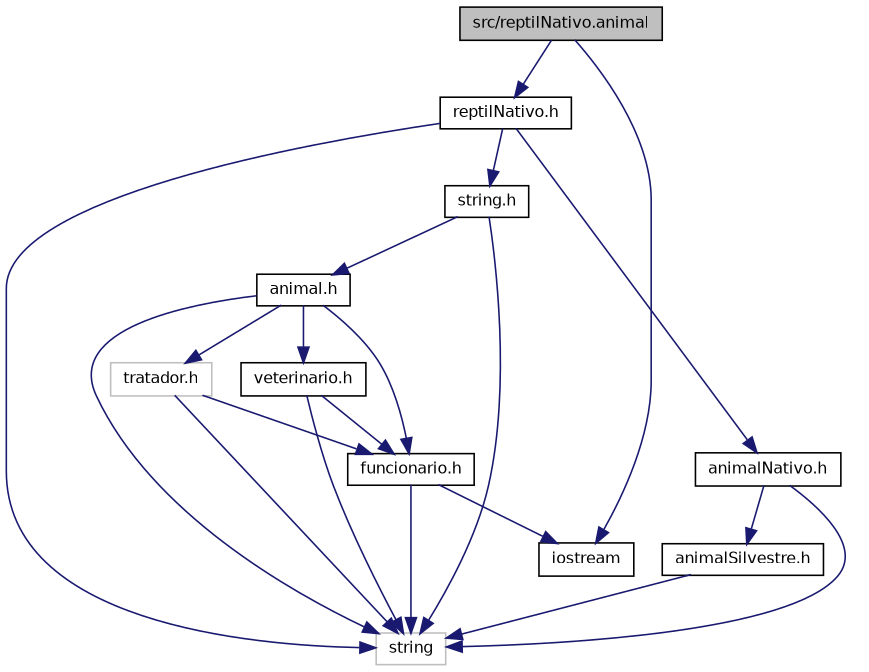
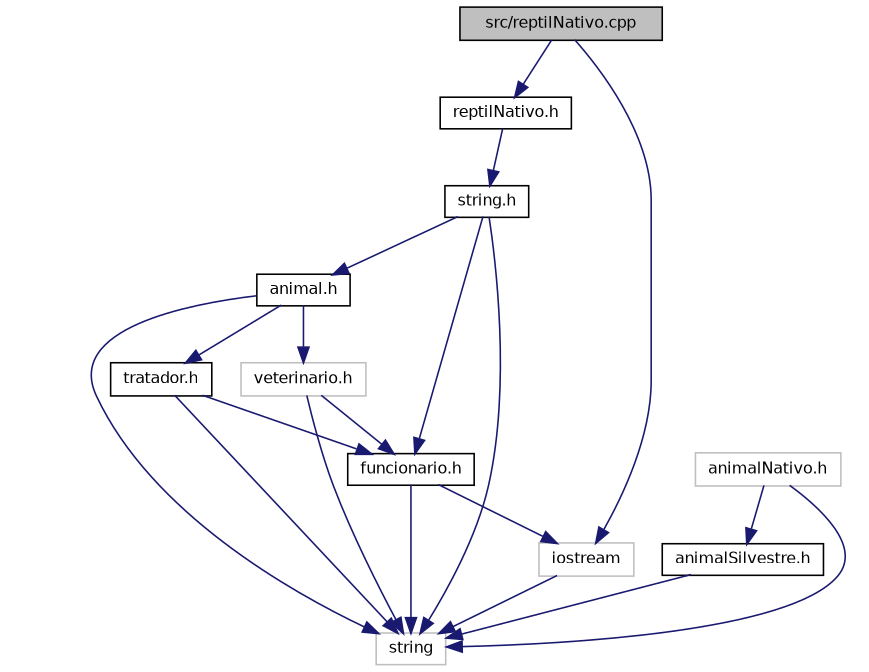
(561, 24) -> (561, 24)
(632, 284) -> none
(6, 355) -> (505, 601)
(379, 363) -> (451, 328)
(161, 379) -> (161, 379)
(303, 379) -> (303, 379)
(768, 469) -> (768, 469)
(586, 560) -> (586, 560)
